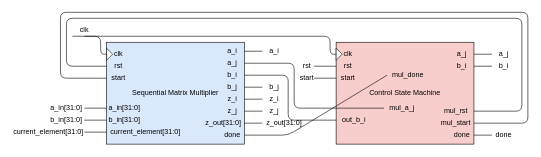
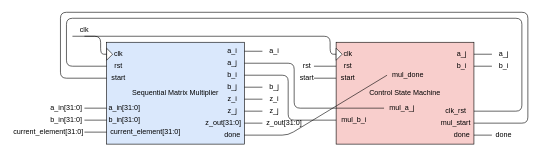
(456, 111) -> (456, 111)
(354, 120) -> (354, 120)
